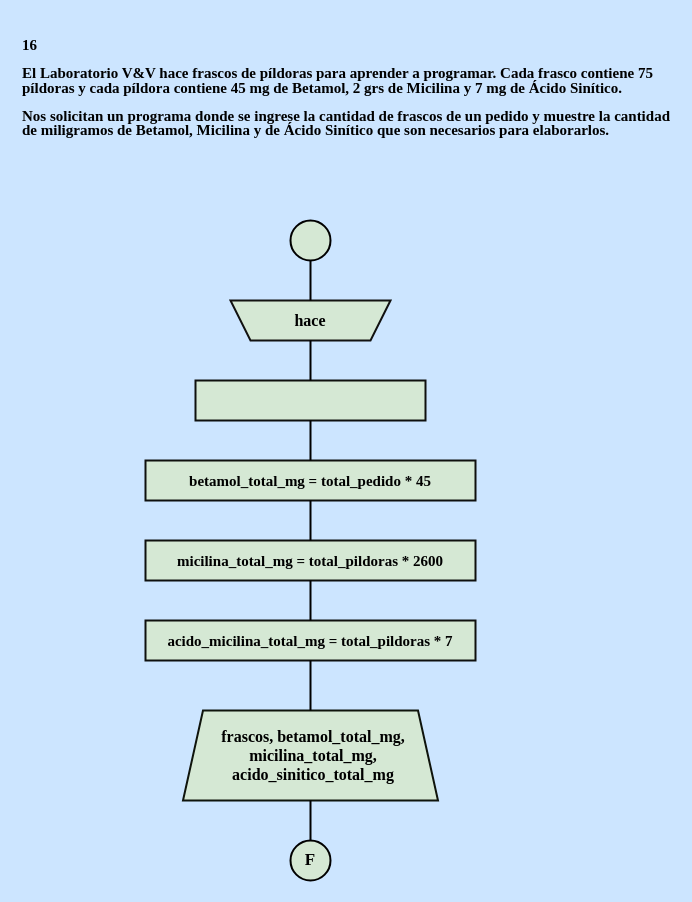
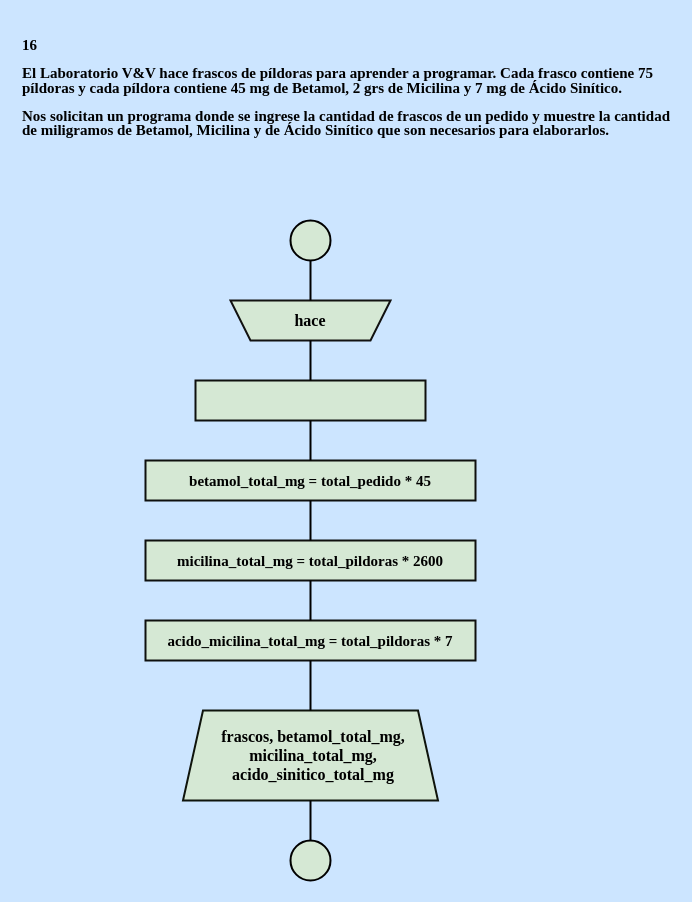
(311, 861) -> none
